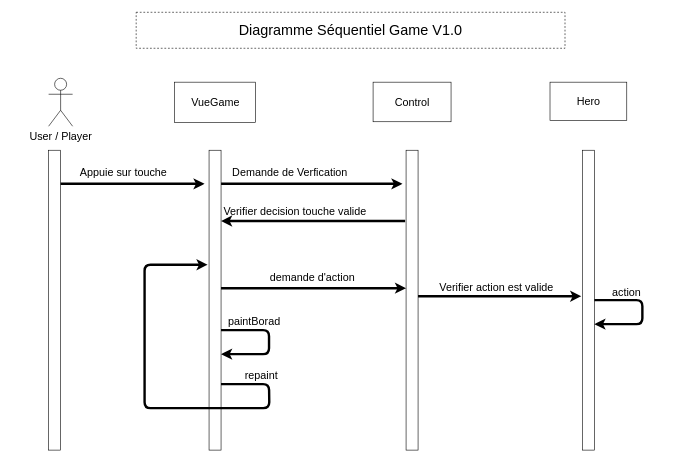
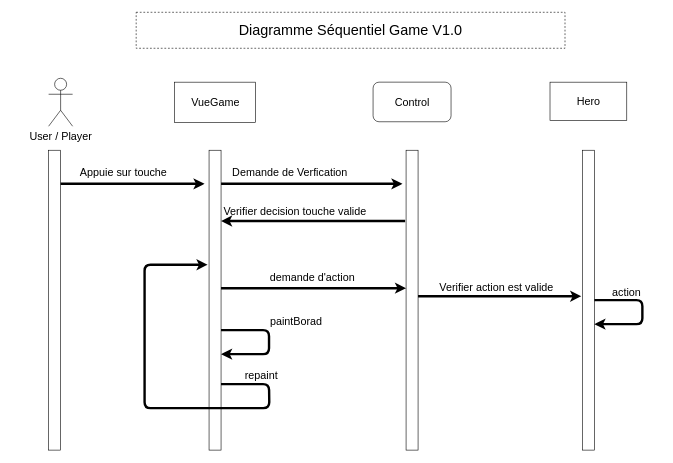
(412, 102) -> (412, 102)
(254, 322) -> (296, 322)
